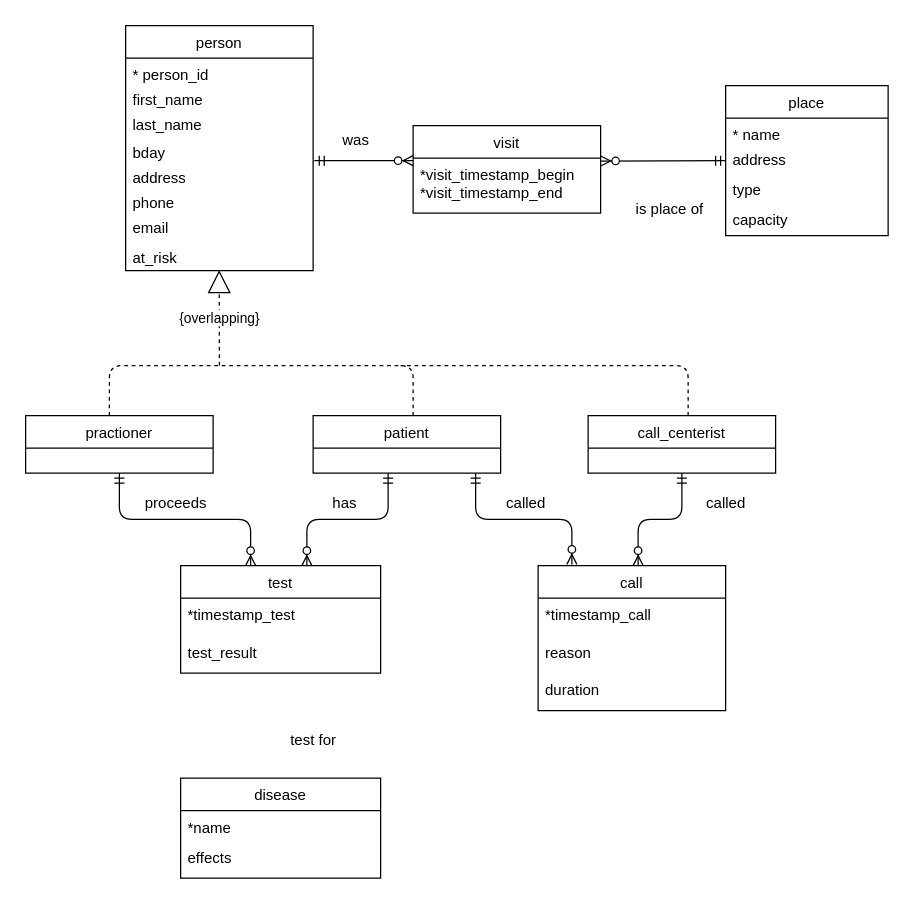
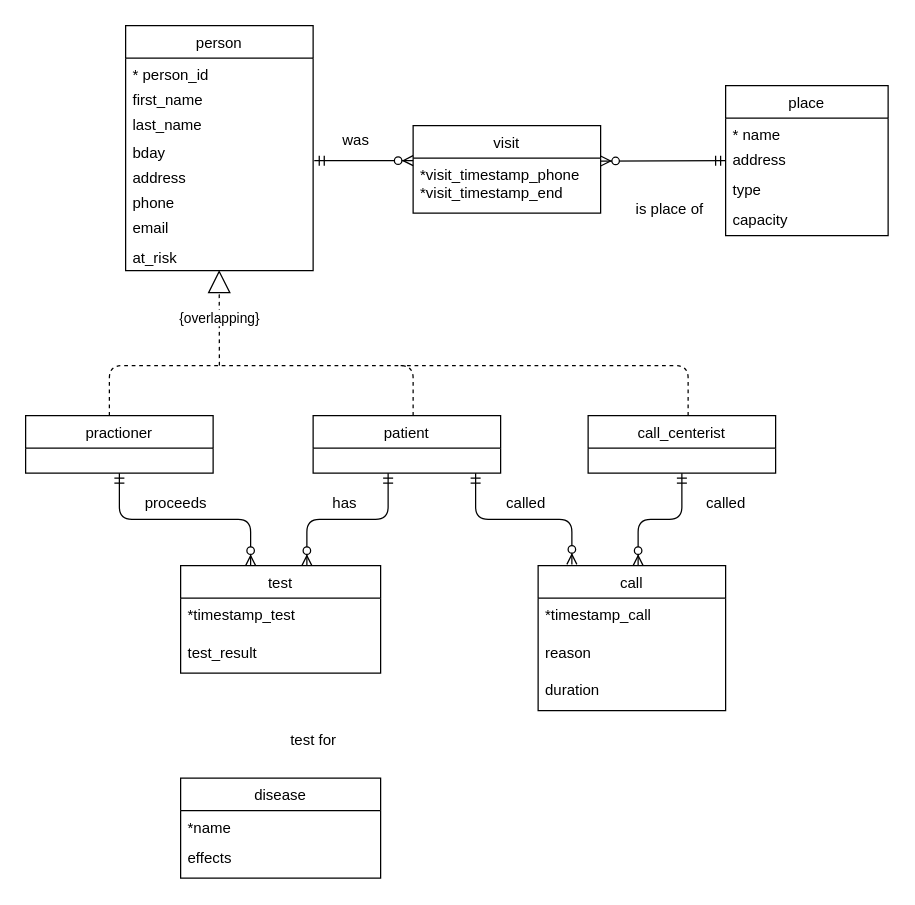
(505, 175) -> (507, 175)
